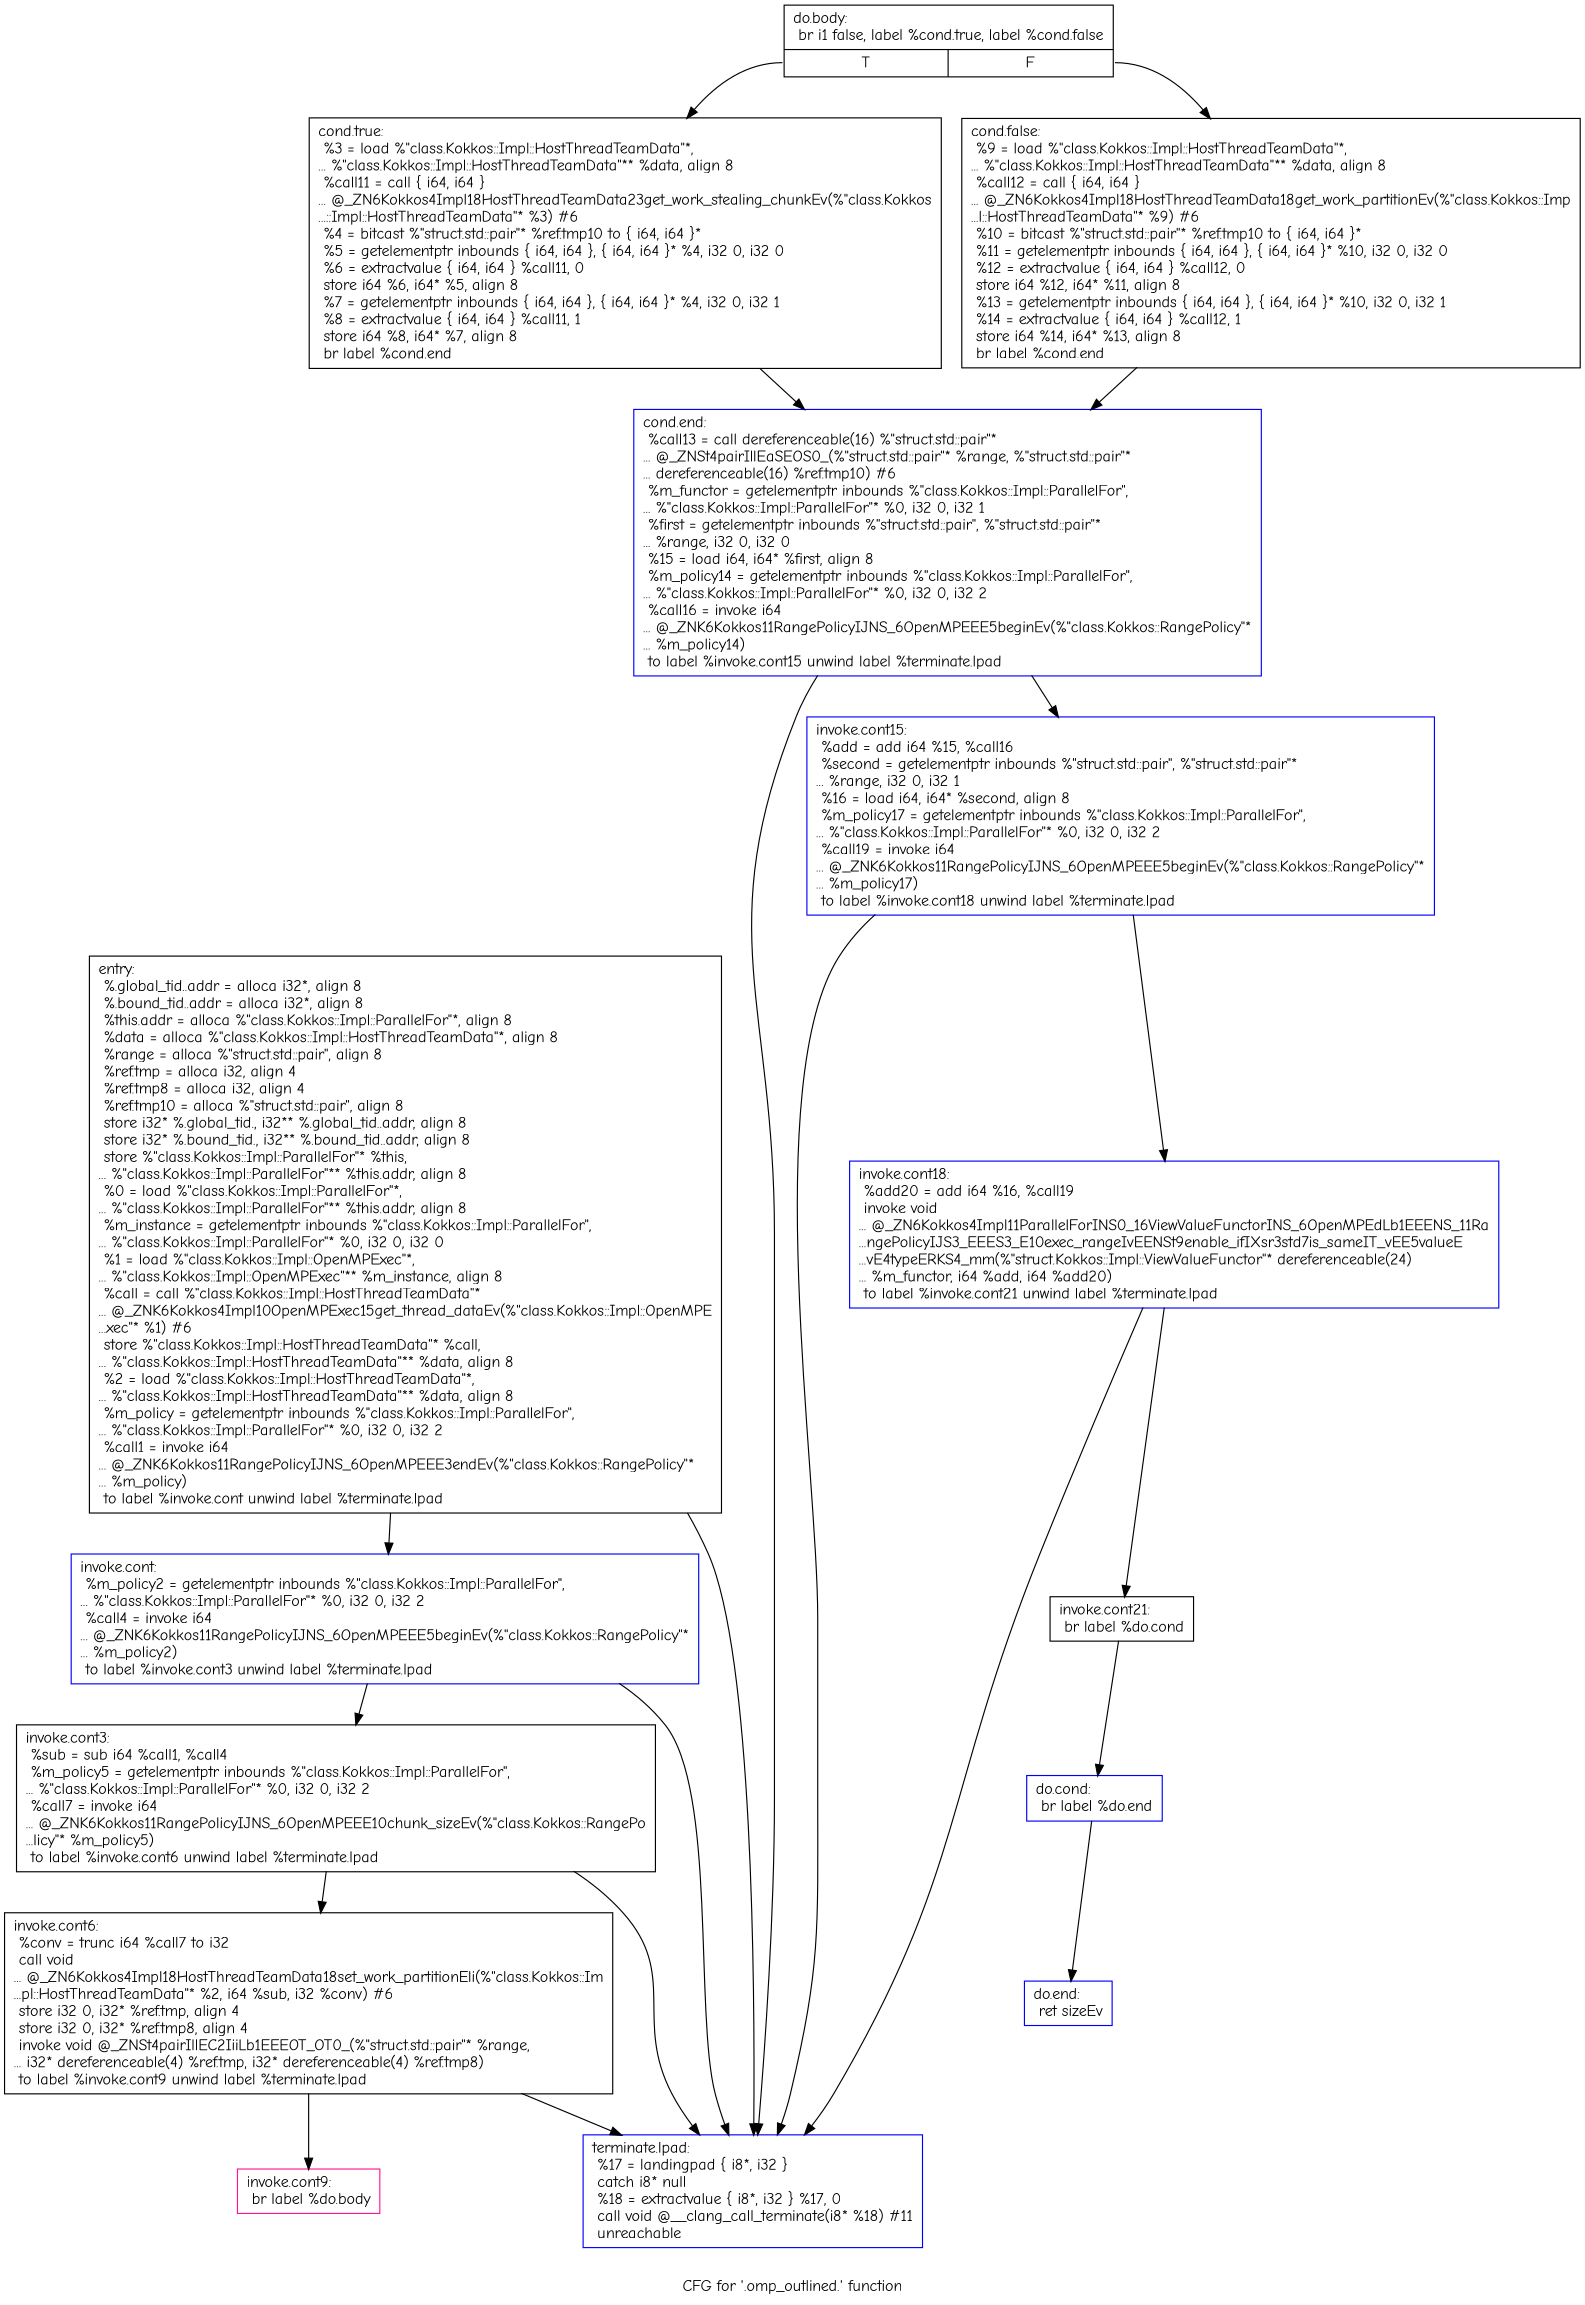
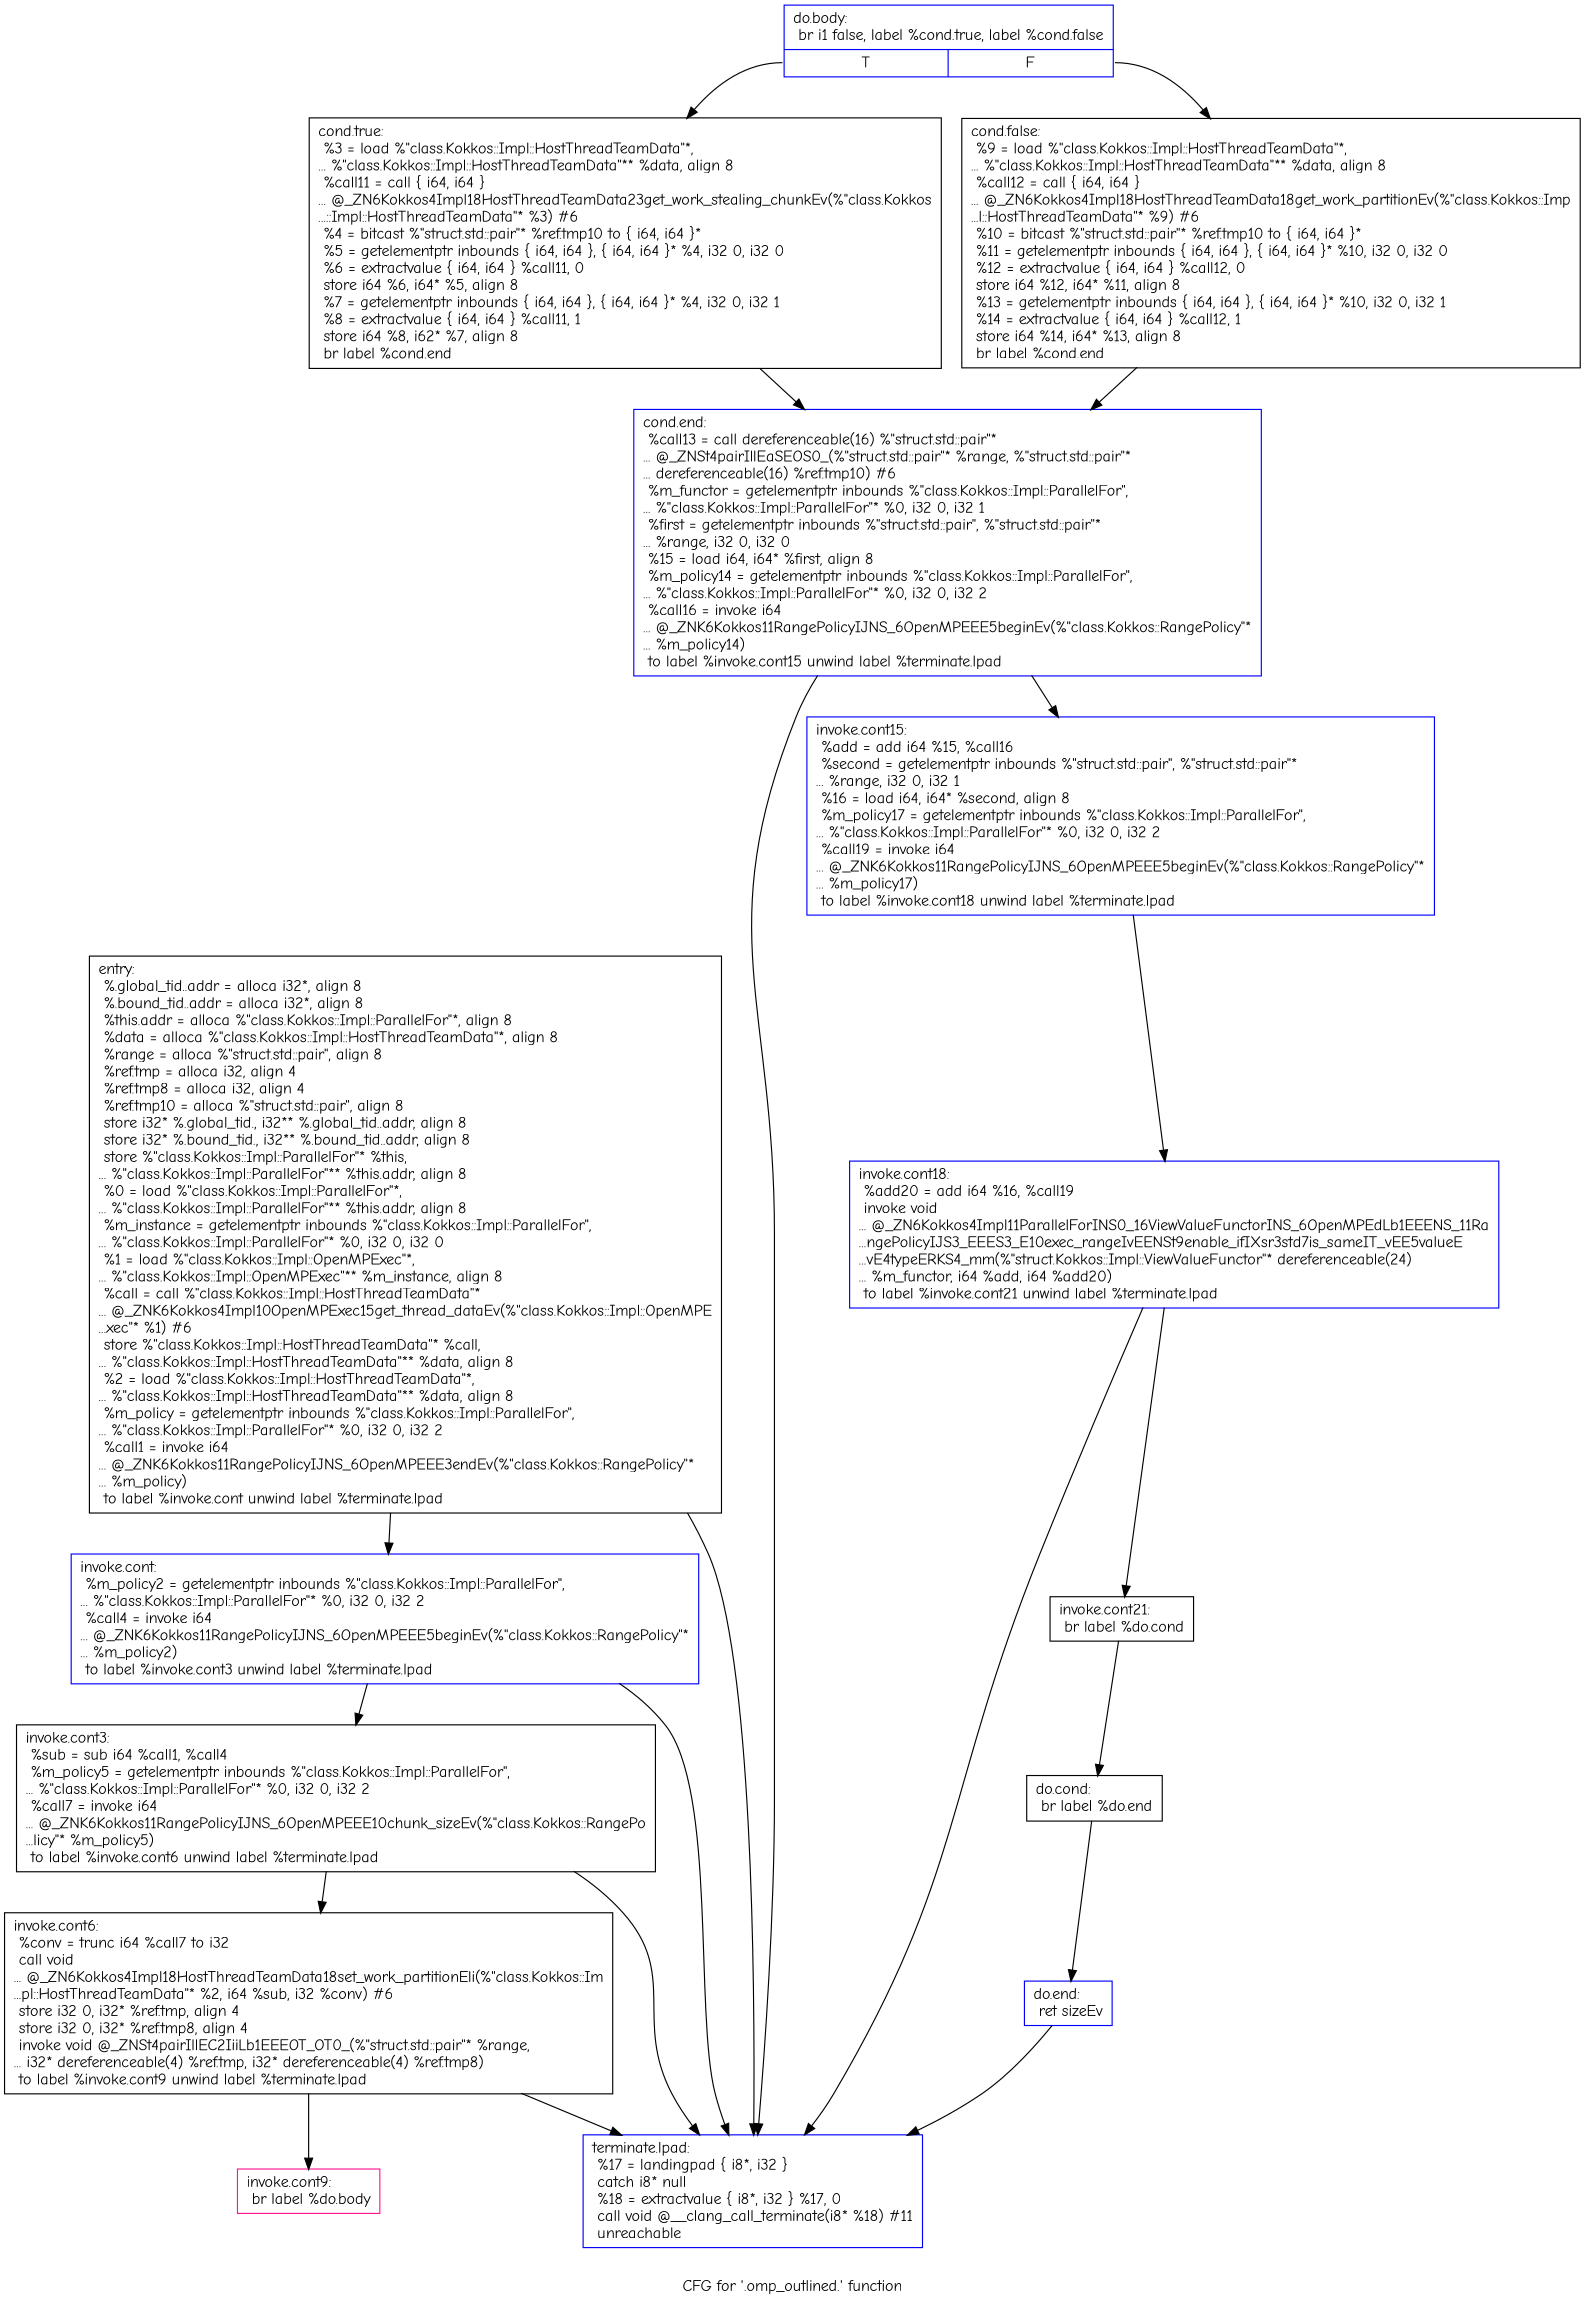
(949, 41) -> (949, 41)
(418, 337) -> (419, 337)
(813, 1511) -> (992, 2086)
(1094, 1798) -> (1094, 1798)
